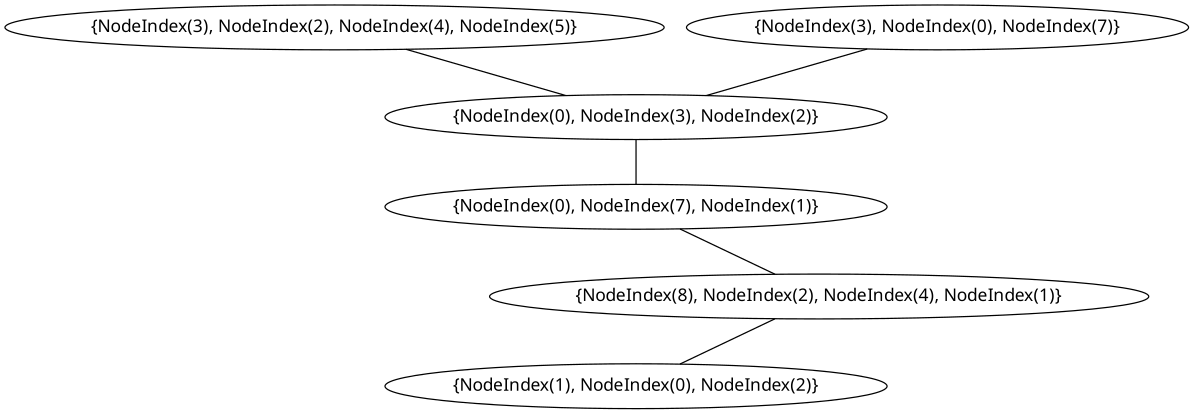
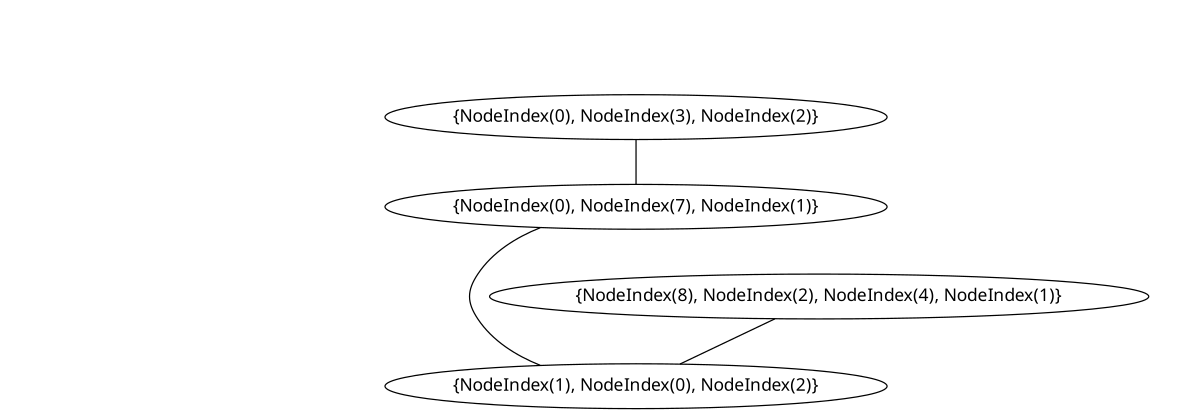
(335, 27) -> none
(938, 27) -> none
(727, 252) -> (470, 297)
